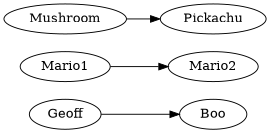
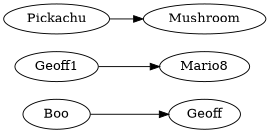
(139, 19) -> (122, 19)
(65, 67) -> (57, 67)
(213, 67) -> (205, 67)
(136, 114) -> (125, 114)
